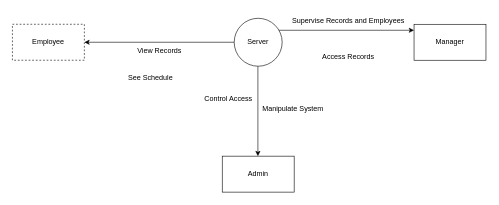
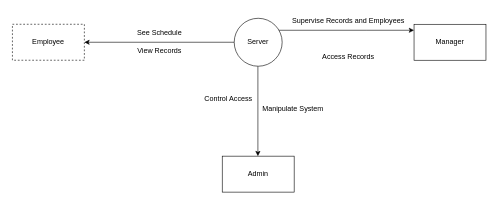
(150, 78) -> (159, 33)
